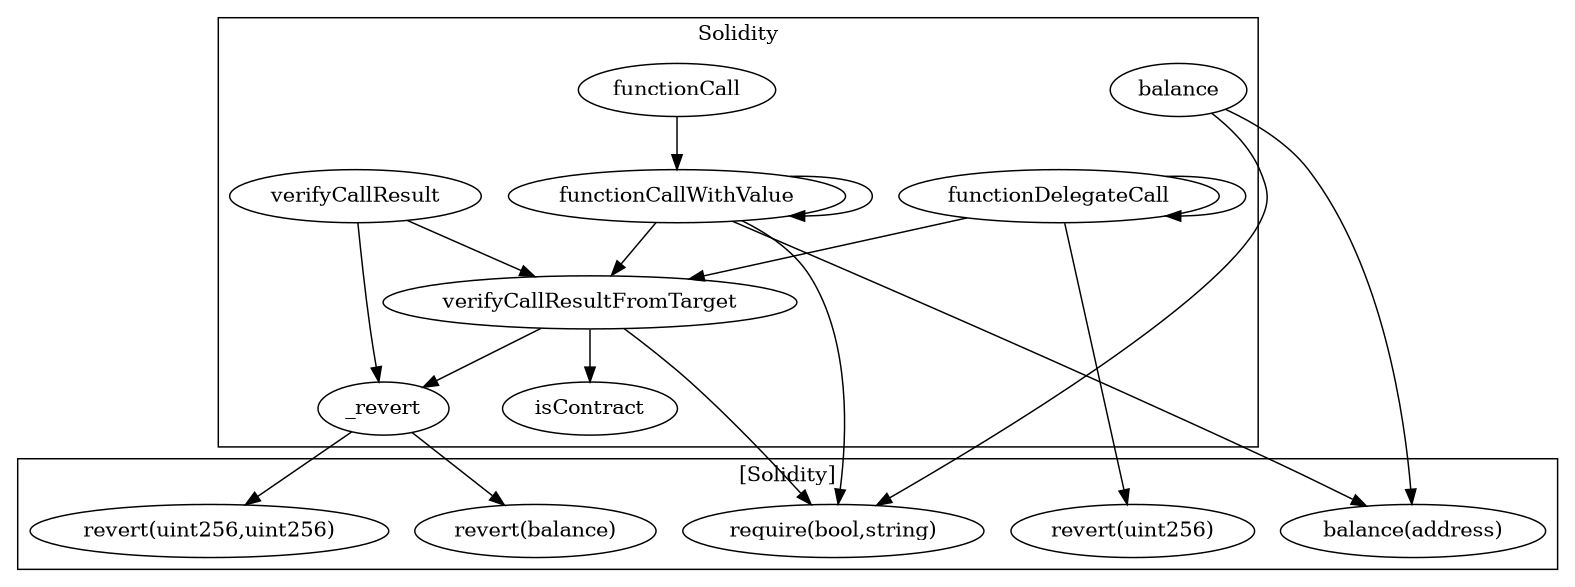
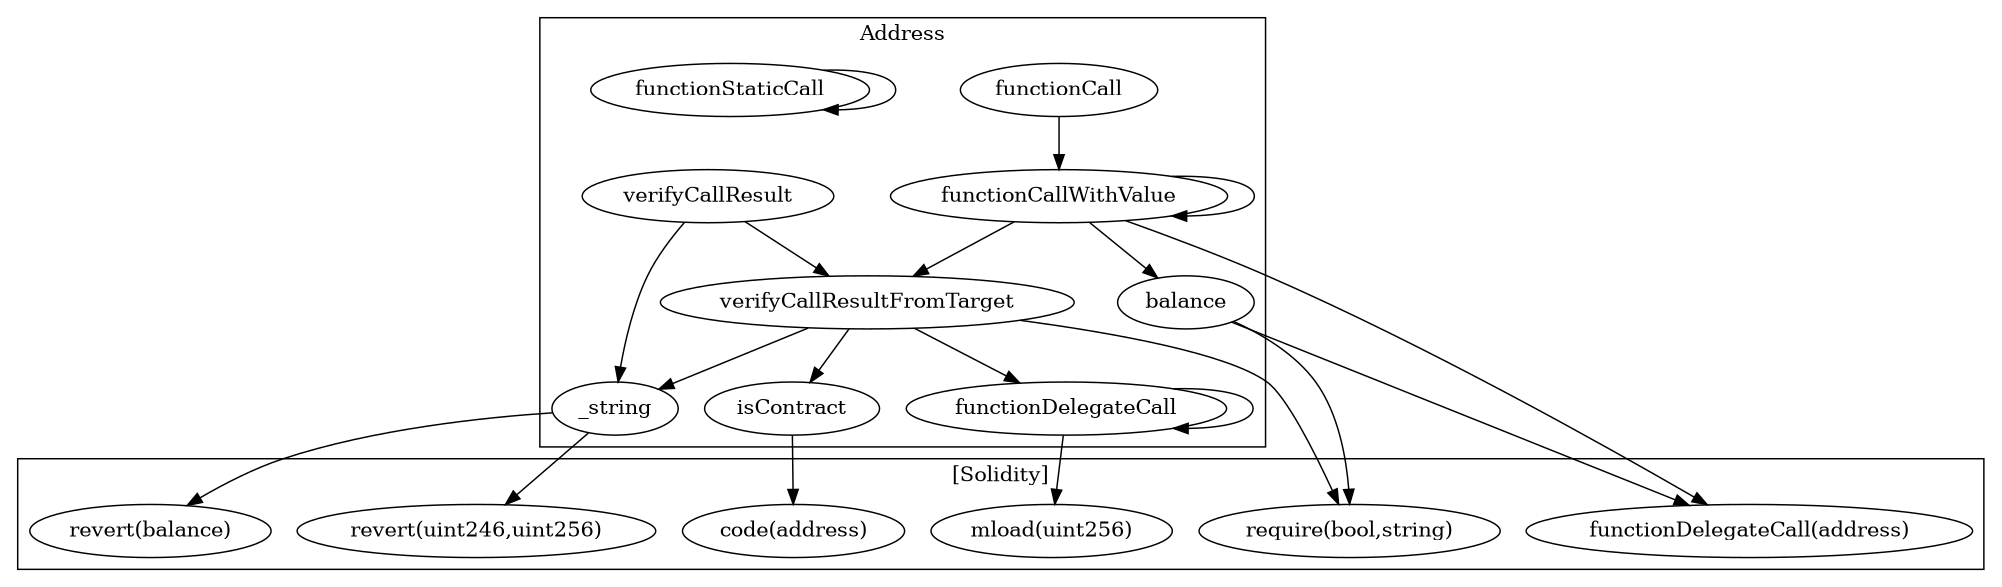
(738, 35) -> (903, 35)
none -> (730, 90)
(835, 247) -> (960, 352)
(835, 336) -> (1118, 246)
(384, 409) -> (615, 409)
(209, 531) -> (476, 531)
none -> (794, 531)
(1133, 531) -> (1052, 531)
(1413, 531) -> (1749, 531)
